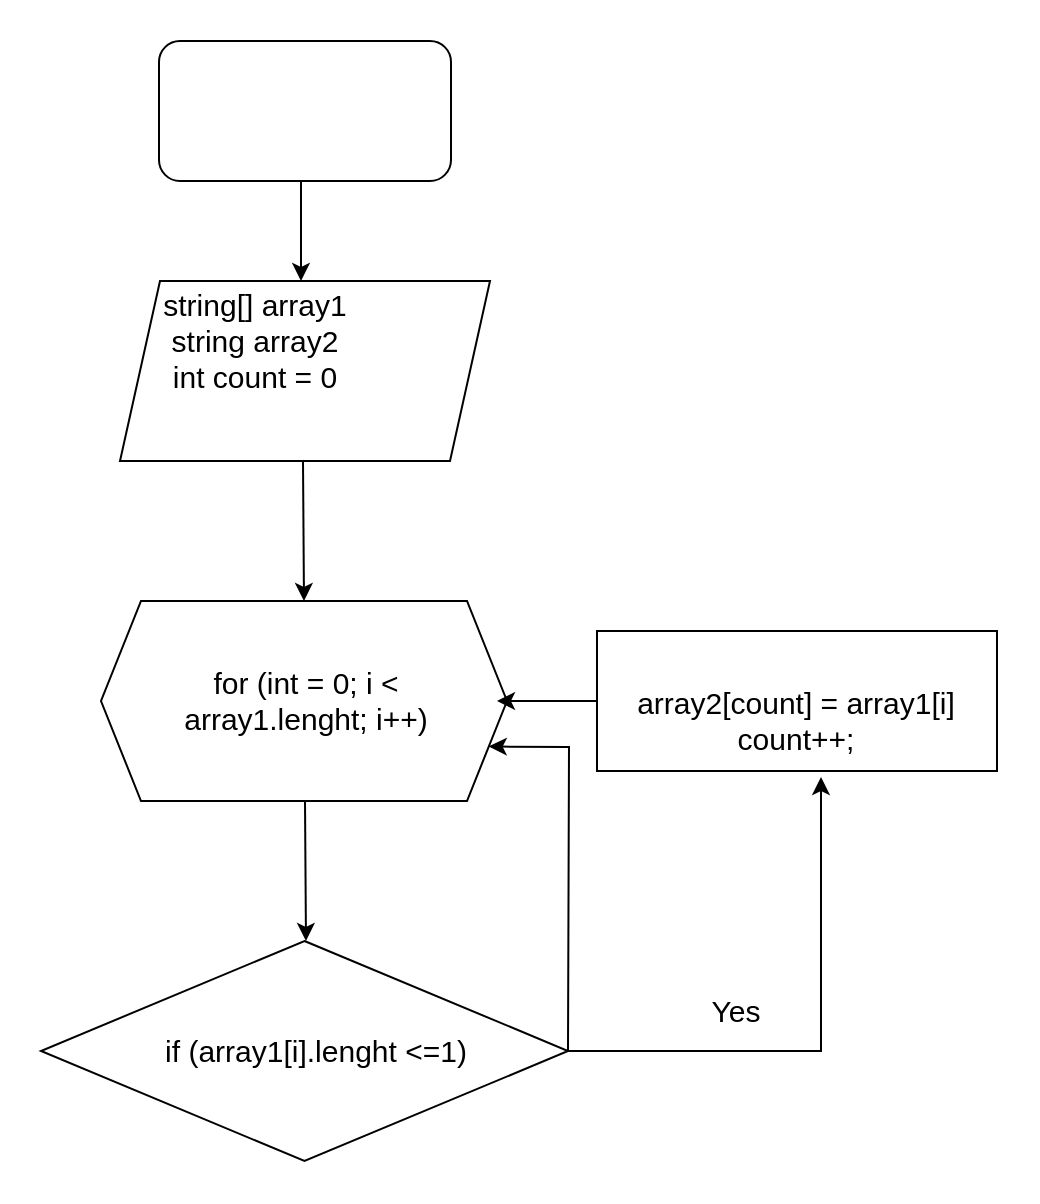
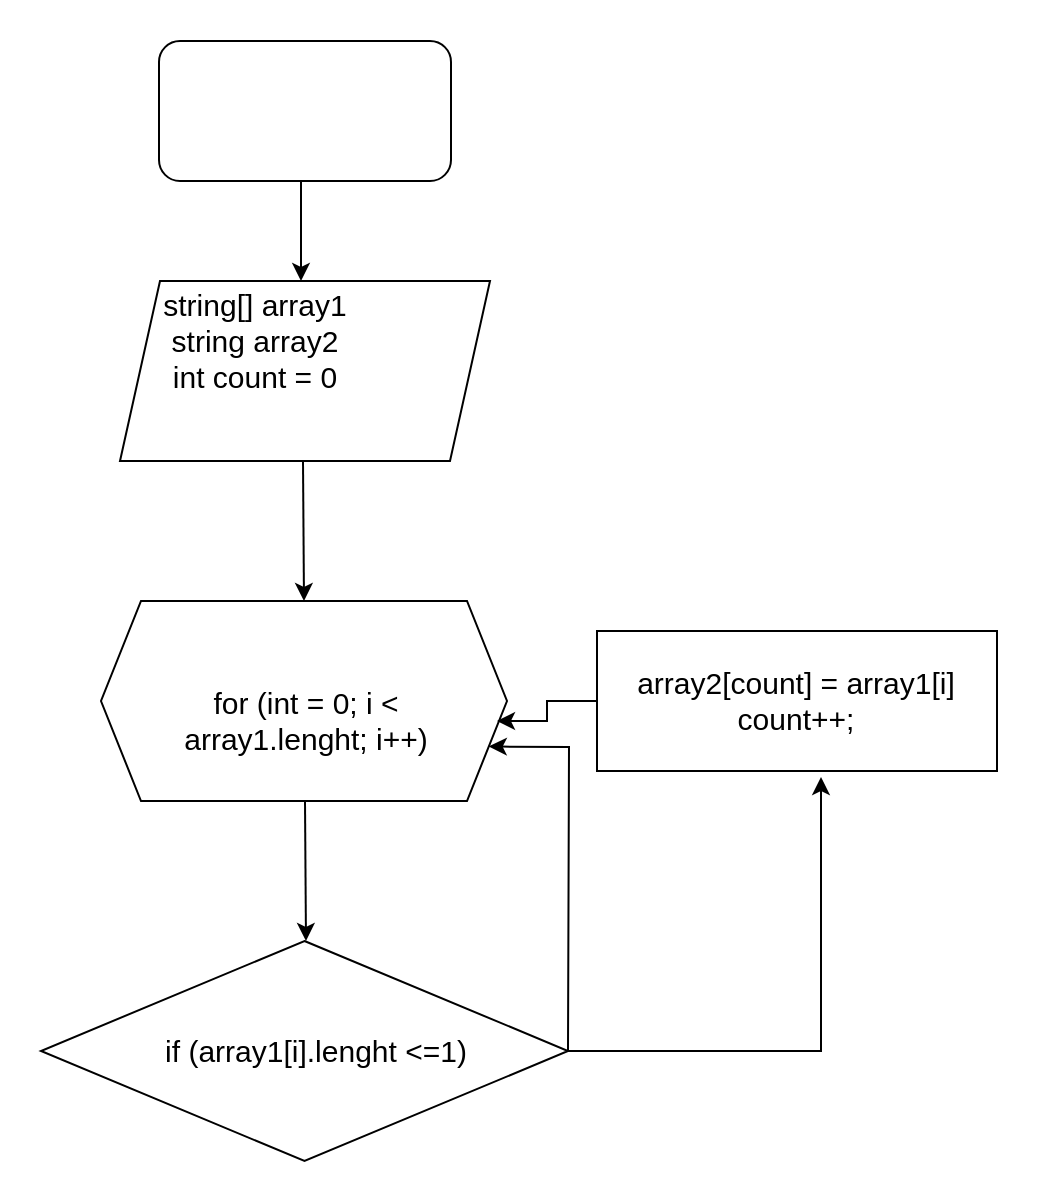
(307, 701) -> (307, 721)
(797, 721) -> (797, 701)
(737, 1011) -> none
